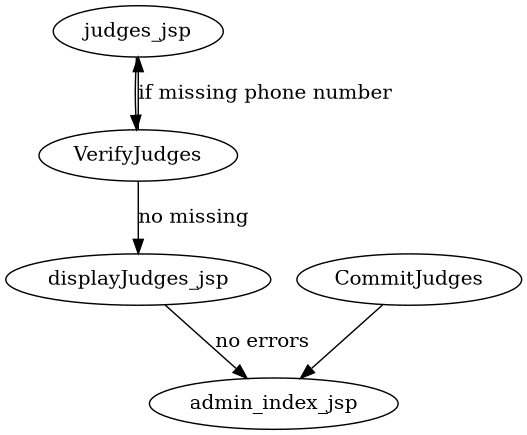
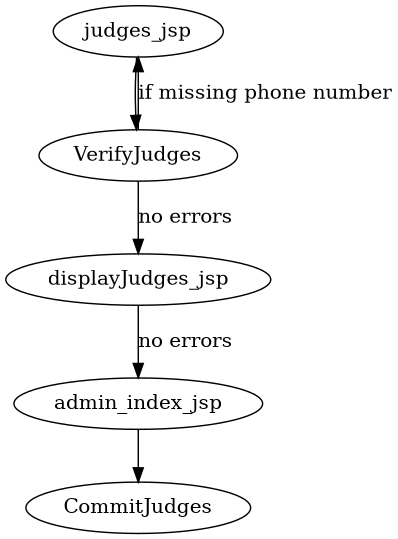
(194, 218) -> (186, 218)
(347, 337) -> (138, 449)
